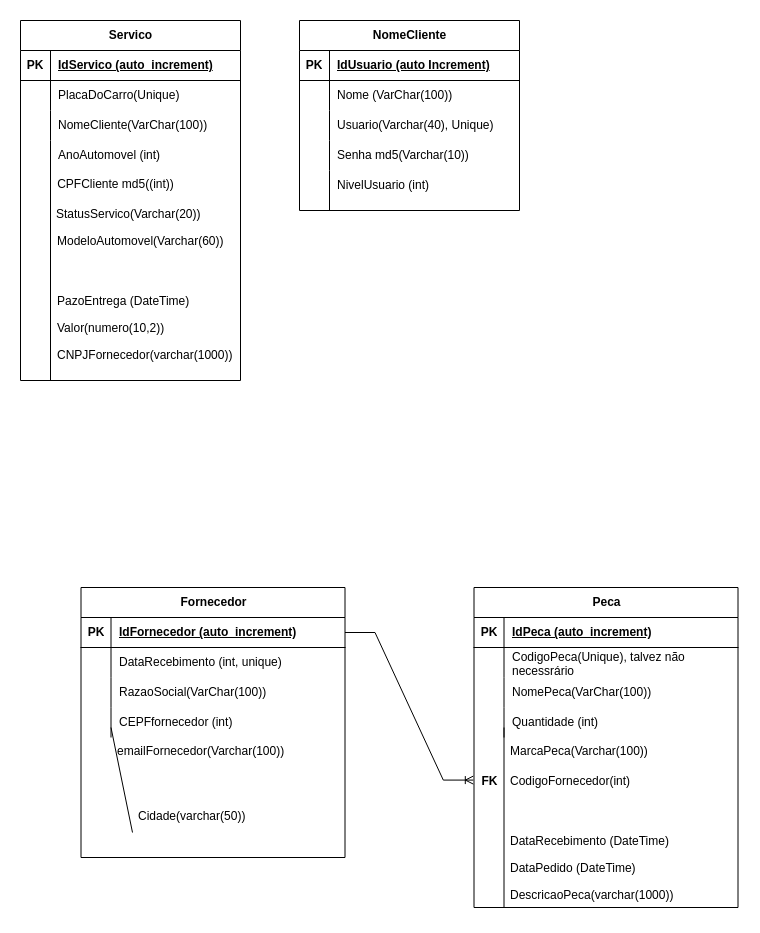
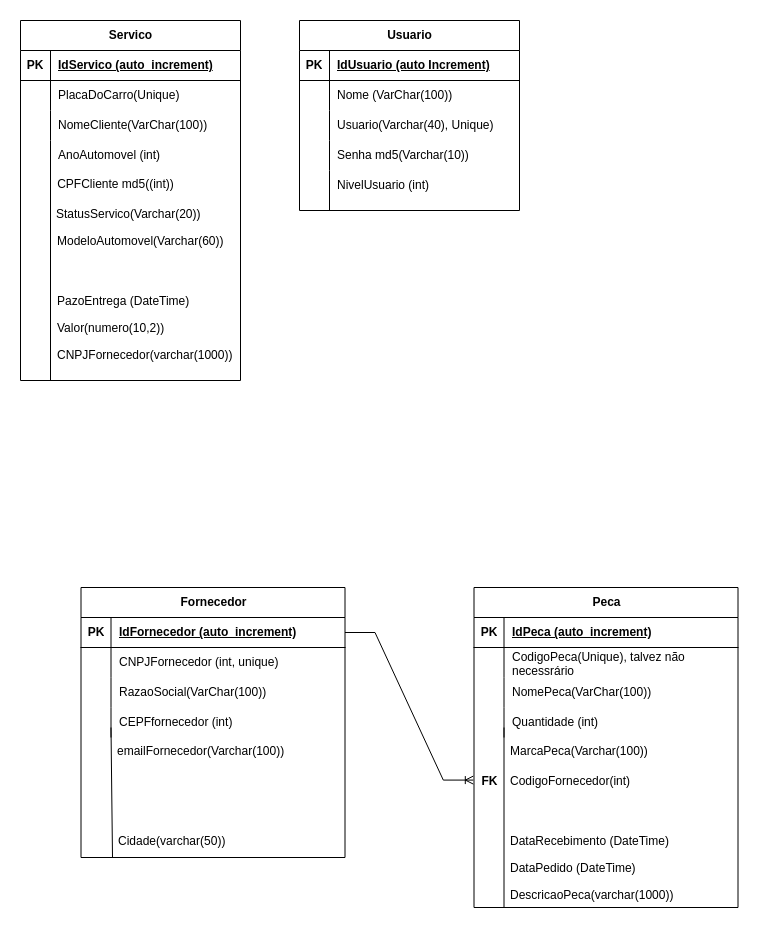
(410, 36) -> (410, 36)
(208, 663) -> (206, 663)
(222, 818) -> (202, 843)
